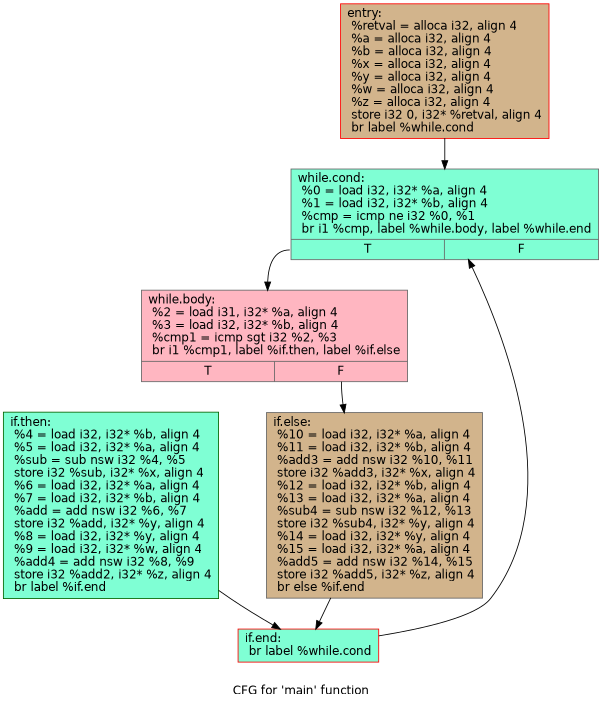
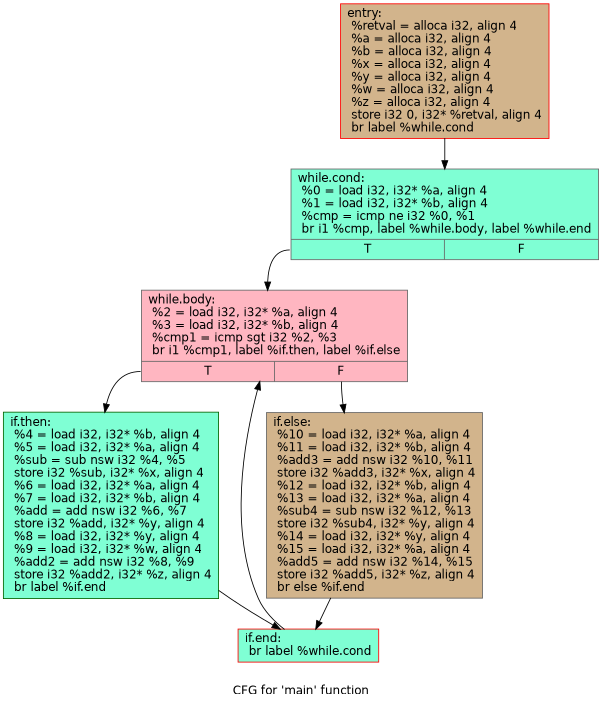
(243, 313) -> (243, 313)
none -> (118, 381)
(527, 492) -> (241, 515)
(103, 562) -> (103, 562)
